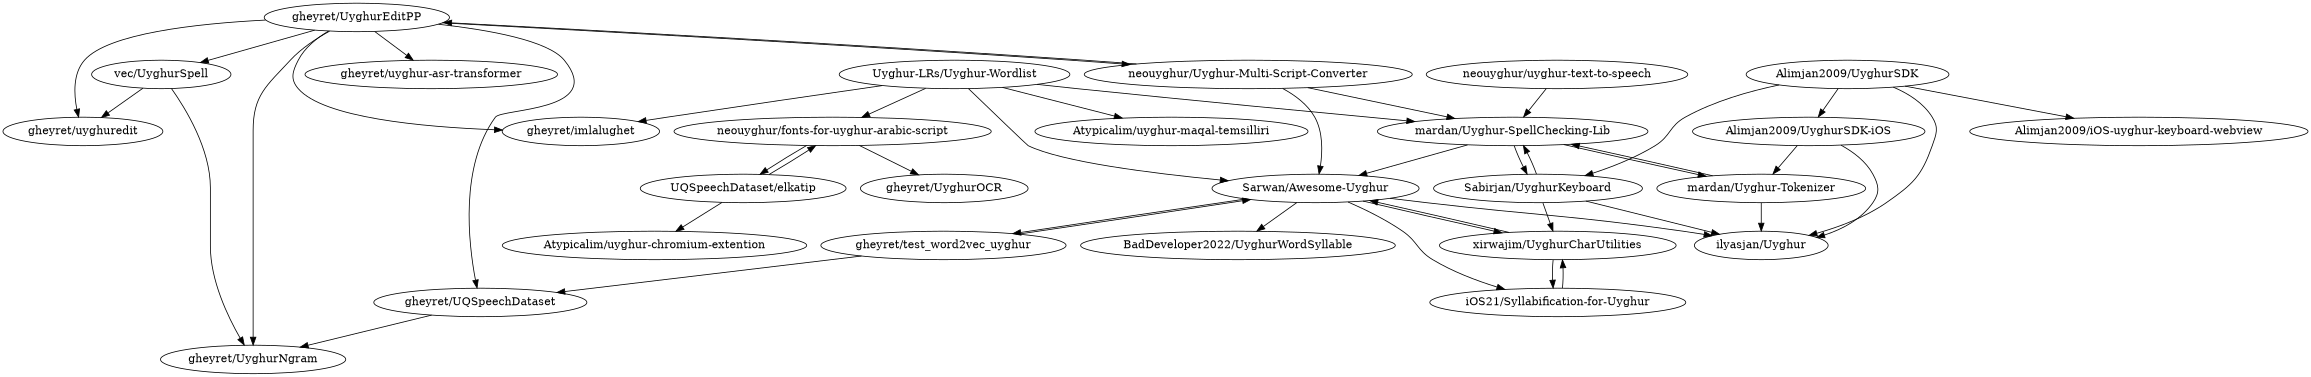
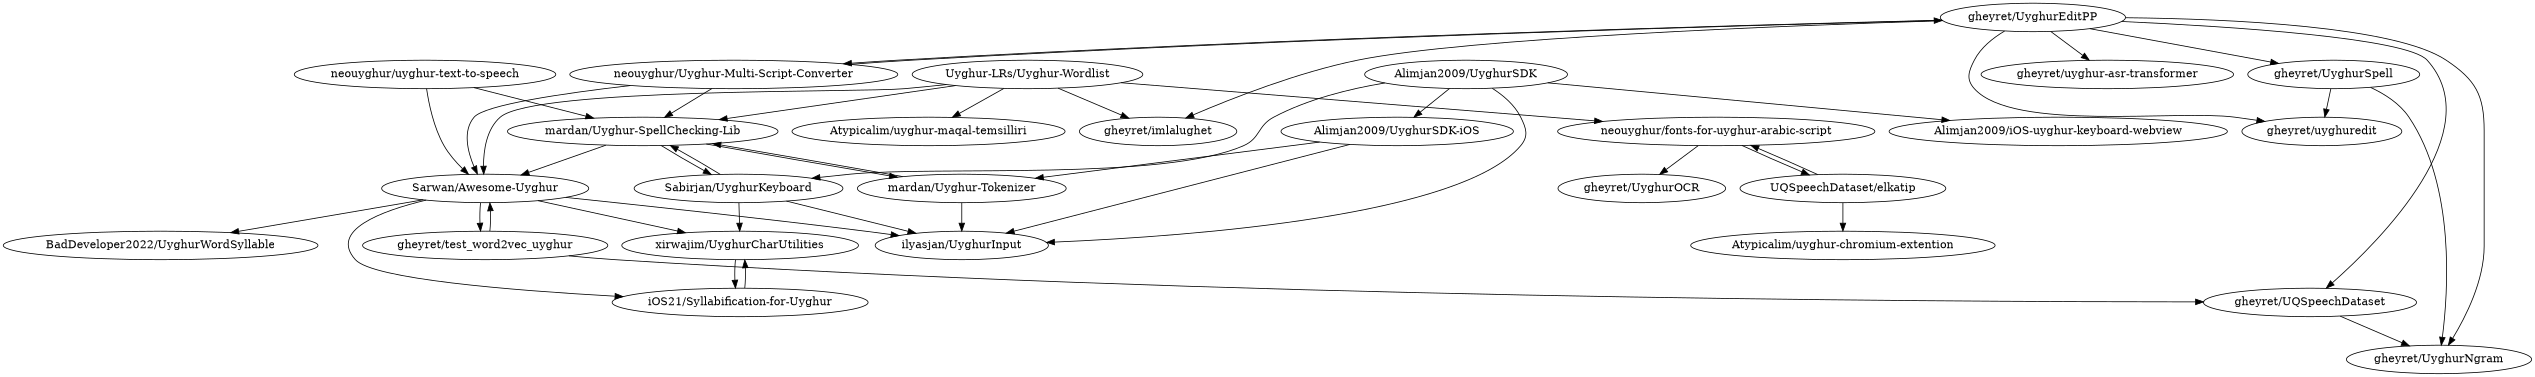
(161, 74) -> (2334, 74)
(1443, 217) -> (438, 132)
(1761, 245) -> (962, 245)
